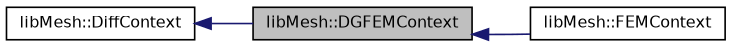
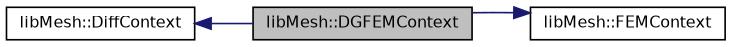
(509, 34) -> (493, 13)
